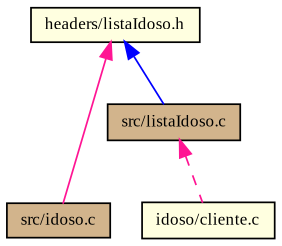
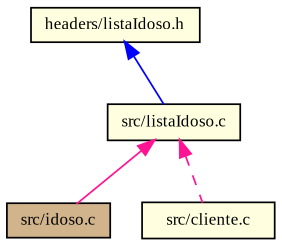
(174, 122) -> (174, 122)
(84, 131) -> (109, 177)
(208, 220) -> (208, 220)
